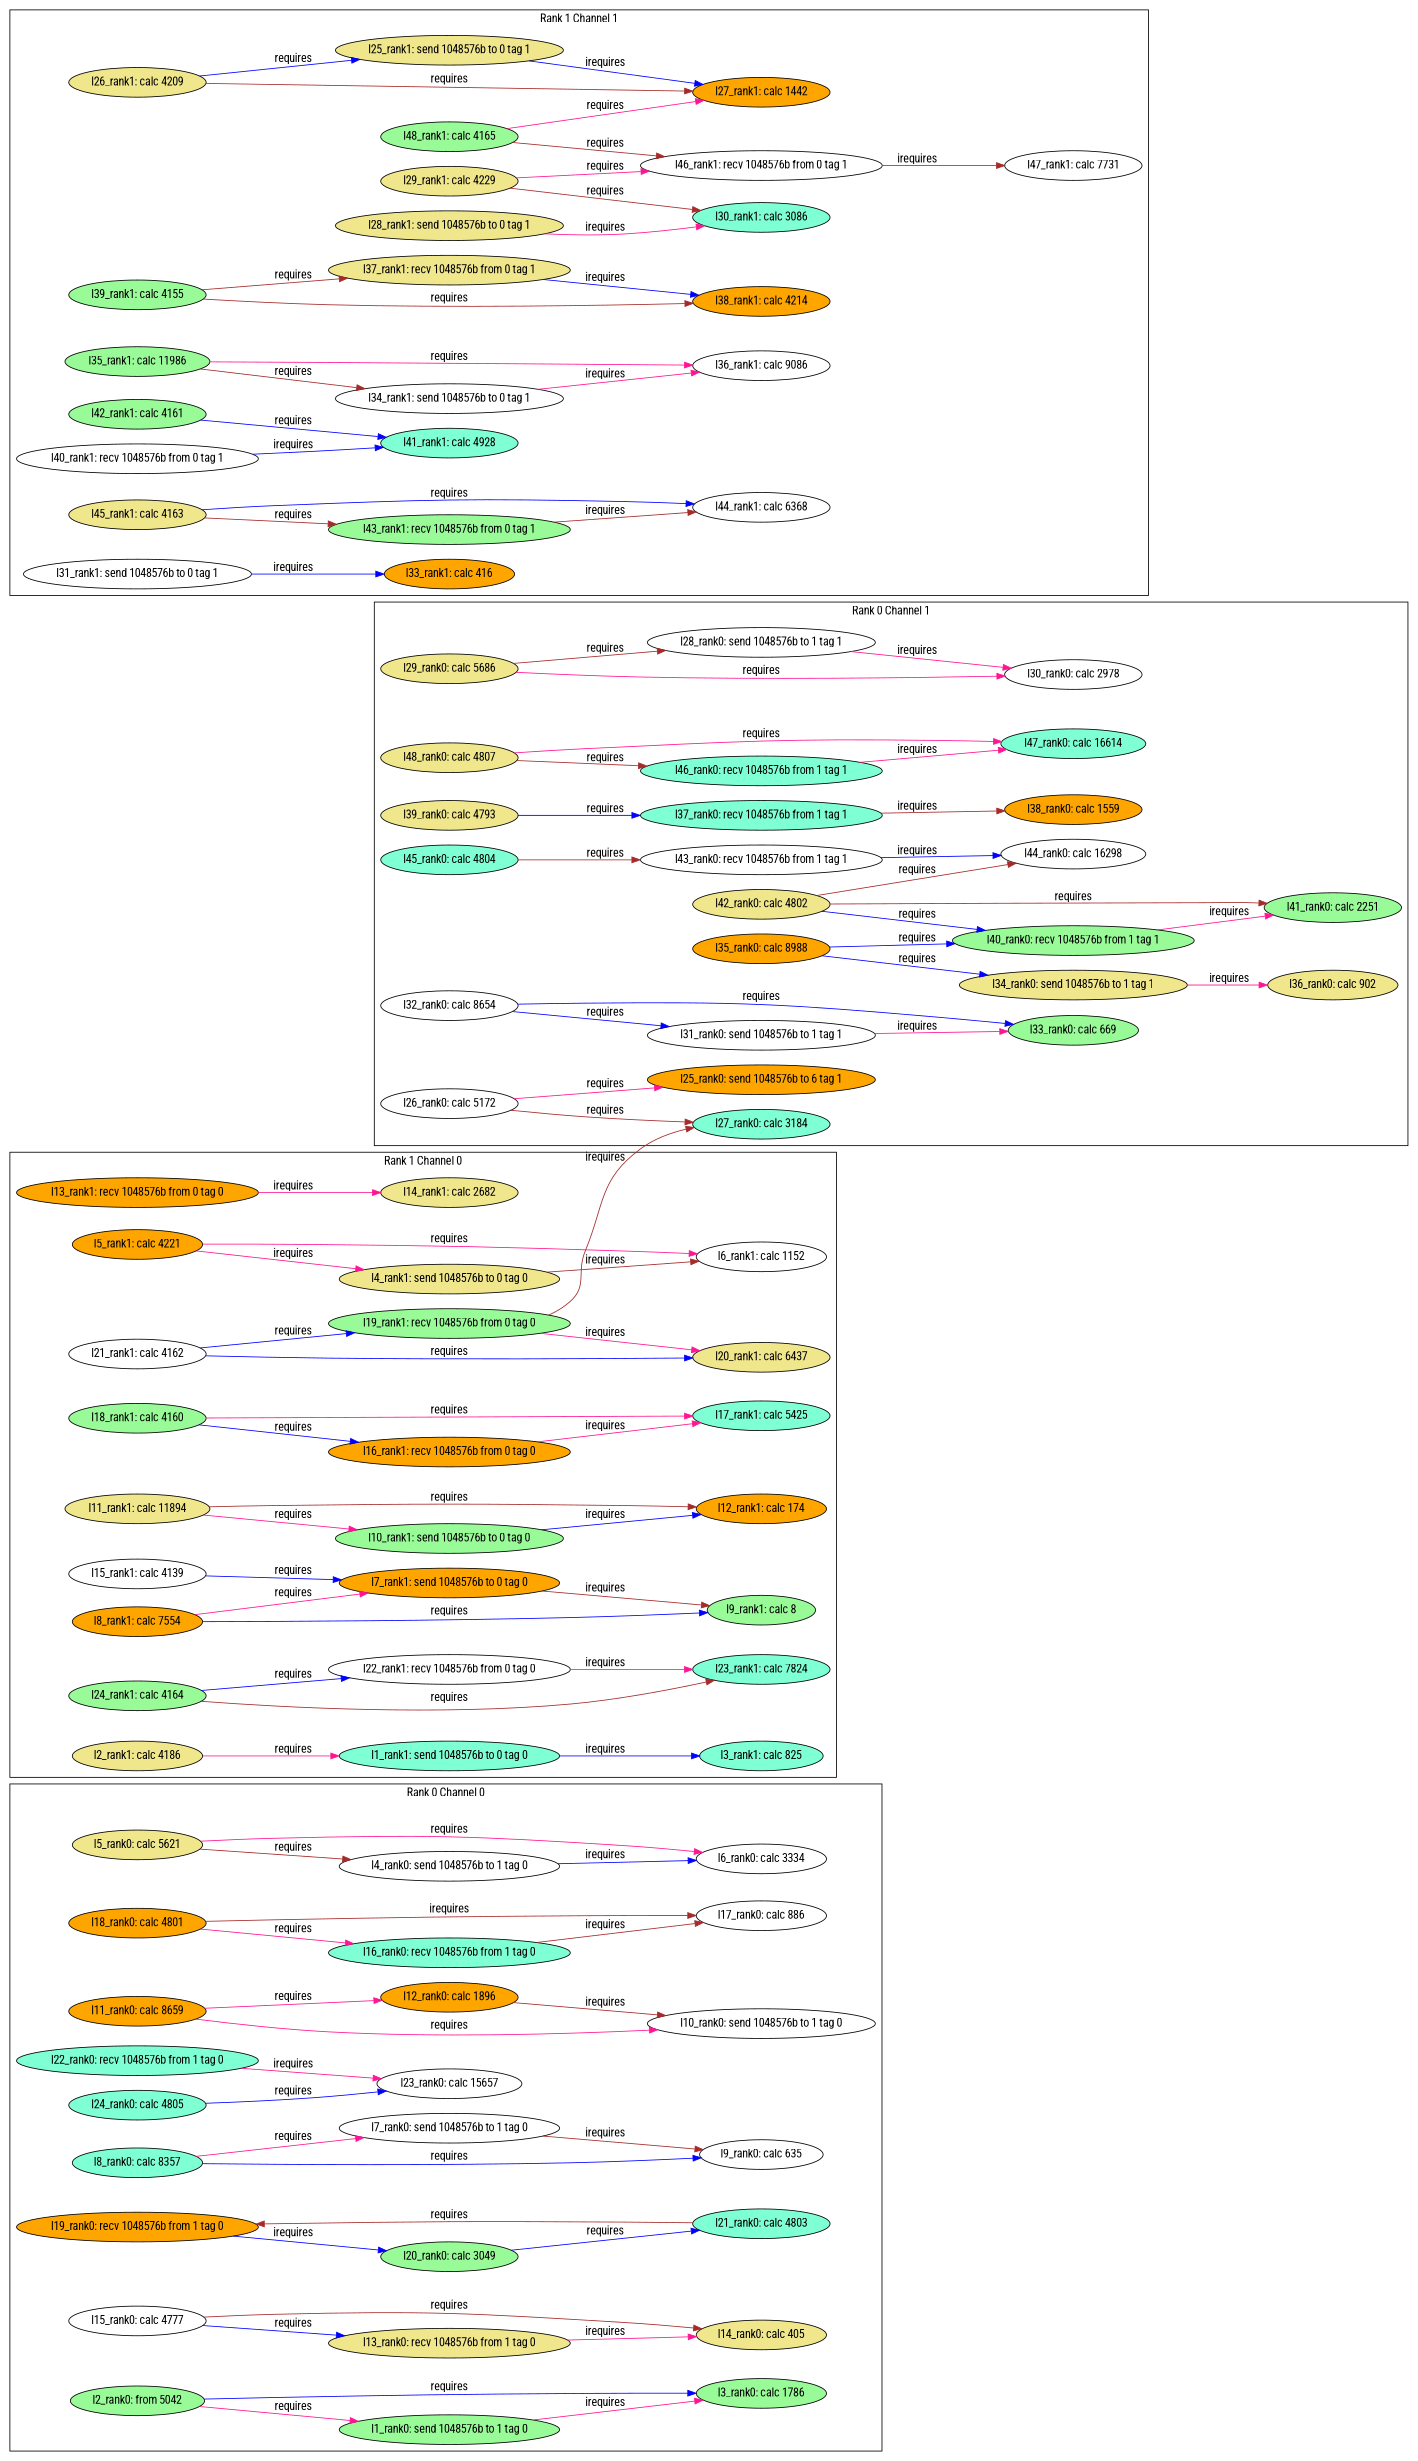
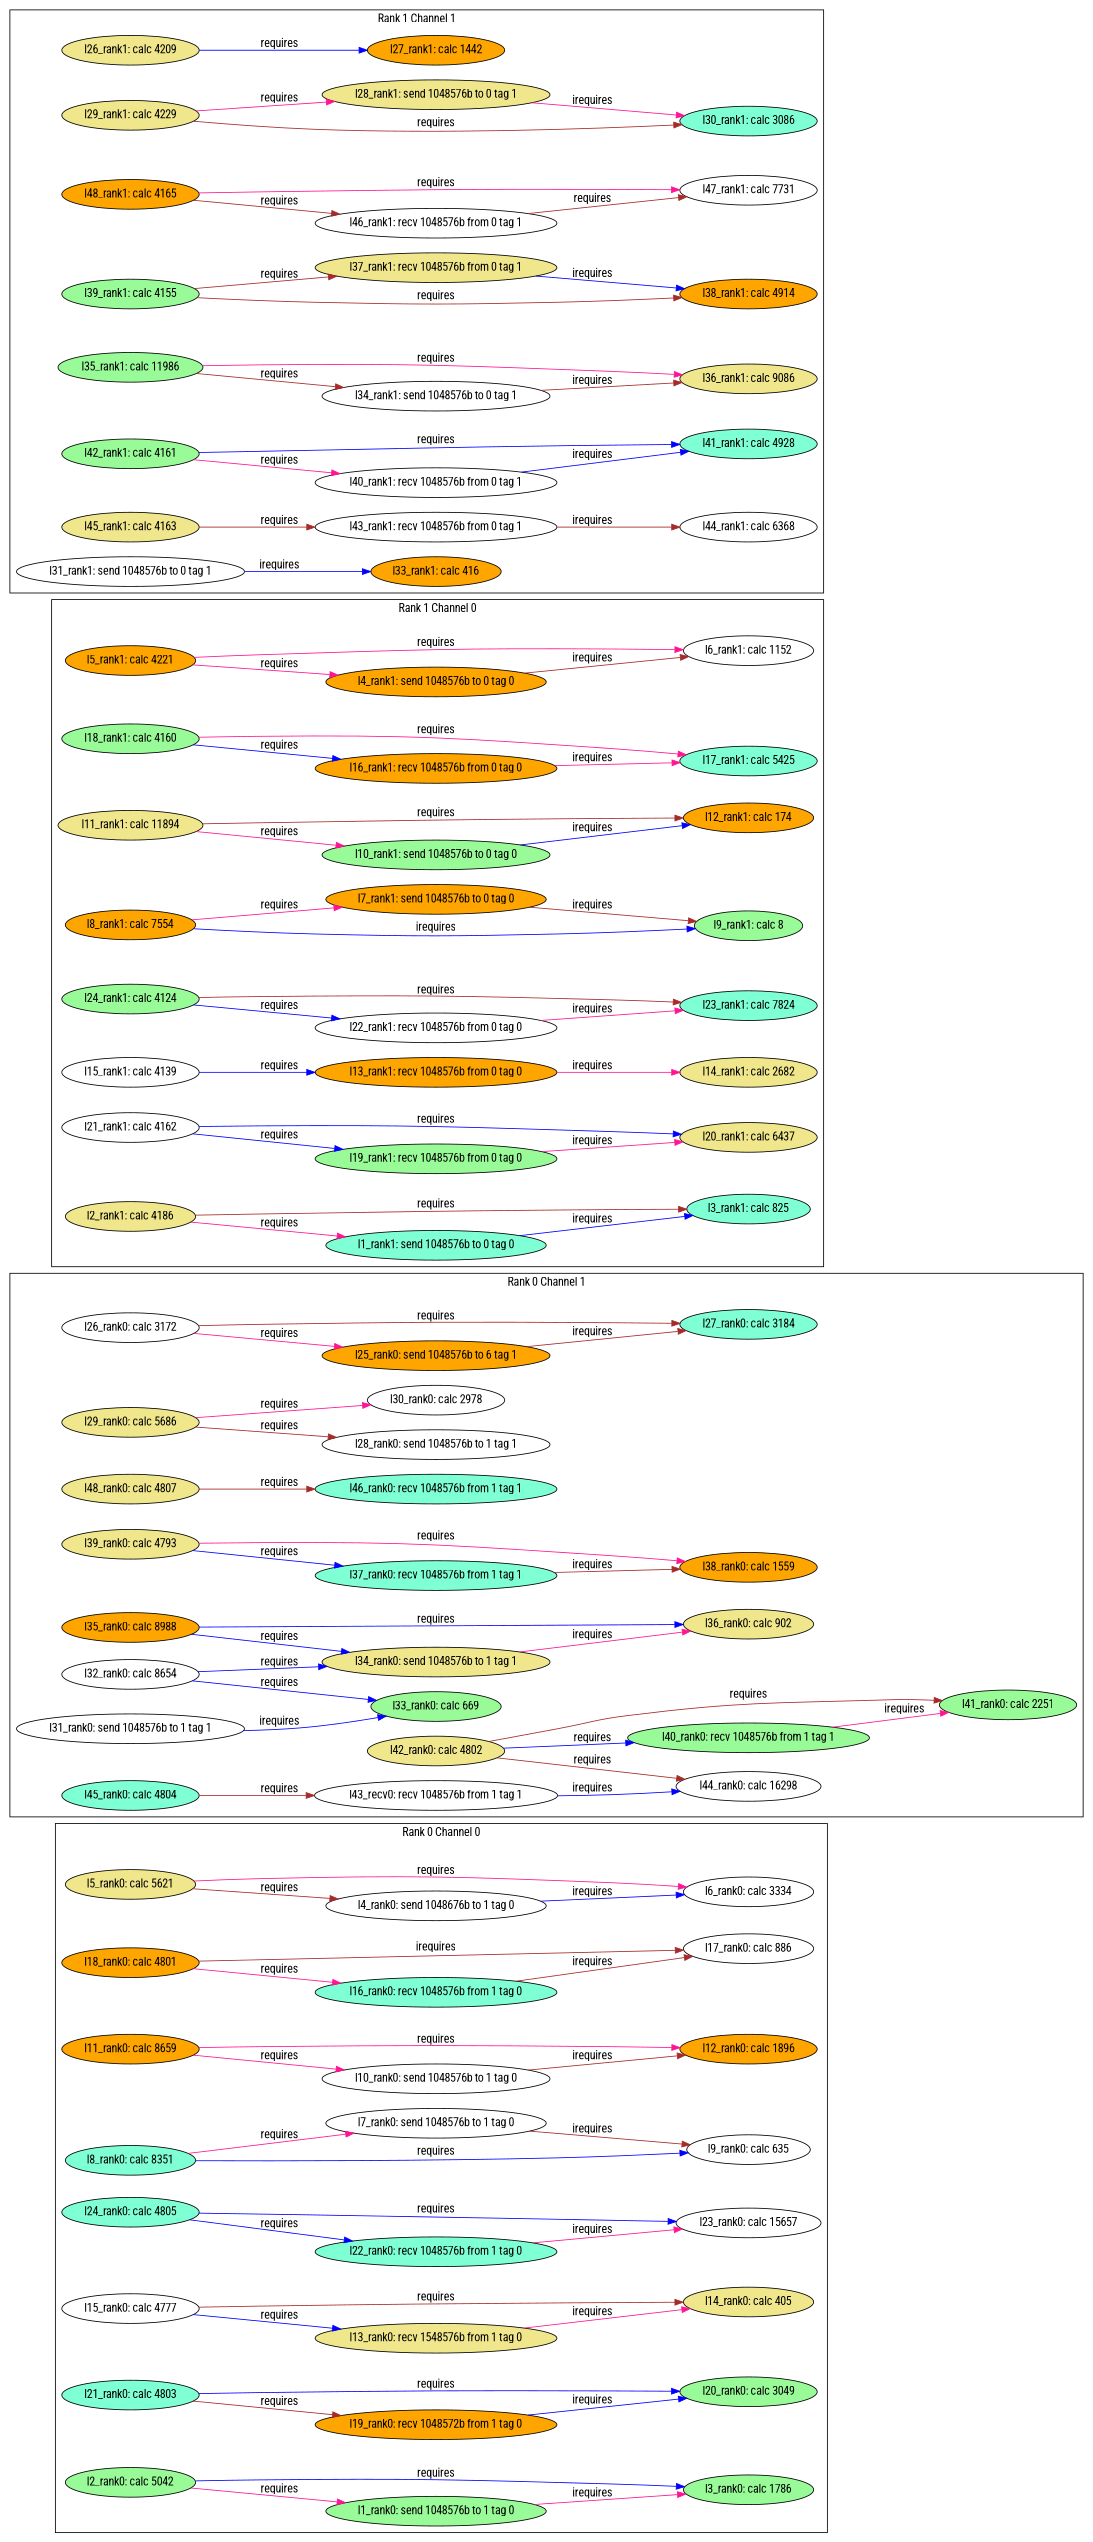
(449, 50) -> none
(445, 87) -> (279, 50)
(601, 115) -> (435, 190)
(449, 137) -> (130, 194)
(917, 159) -> (593, 199)
(579, 175) -> (261, 107)
(761, 301) -> (749, 294)
(761, 366) -> (749, 379)
(615, 381) -> (607, 387)
none -> (262, 466)
(444, 500) -> none
(449, 530) -> (436, 527)
(927, 659) -> none
(1073, 744) -> none
(761, 860) -> (436, 1795)
(888, 945) -> (437, 1626)
(587, 1019) -> (258, 1669)
(937, 1032) -> (311, 1727)
(449, 1104) -> (130, 1328)
(600, 1209) -> (602, 1339)
none -> (437, 1211)
(293, 1254) -> (280, 664)
(449, 1279) -> (436, 682)
none -> (438, 1545)
(269, 1578) -> (253, 1072)
(449, 1611) -> (436, 928)
(137, 1696) -> (130, 999)
(449, 1866) -> (436, 1906)
(585, 2009) -> (603, 2063)
(137, 2163) -> (130, 2160)
(137, 2227) -> (436, 2425)
none -> (267, 2230)
(601, 2241) -> (435, 2391)
(449, 2343) -> (436, 2338)
(137, 2401) -> (130, 2482)
